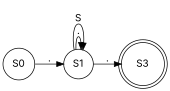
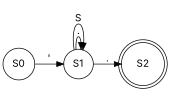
(49, 59) -> (49, 59)
(143, 64) -> (143, 64)
